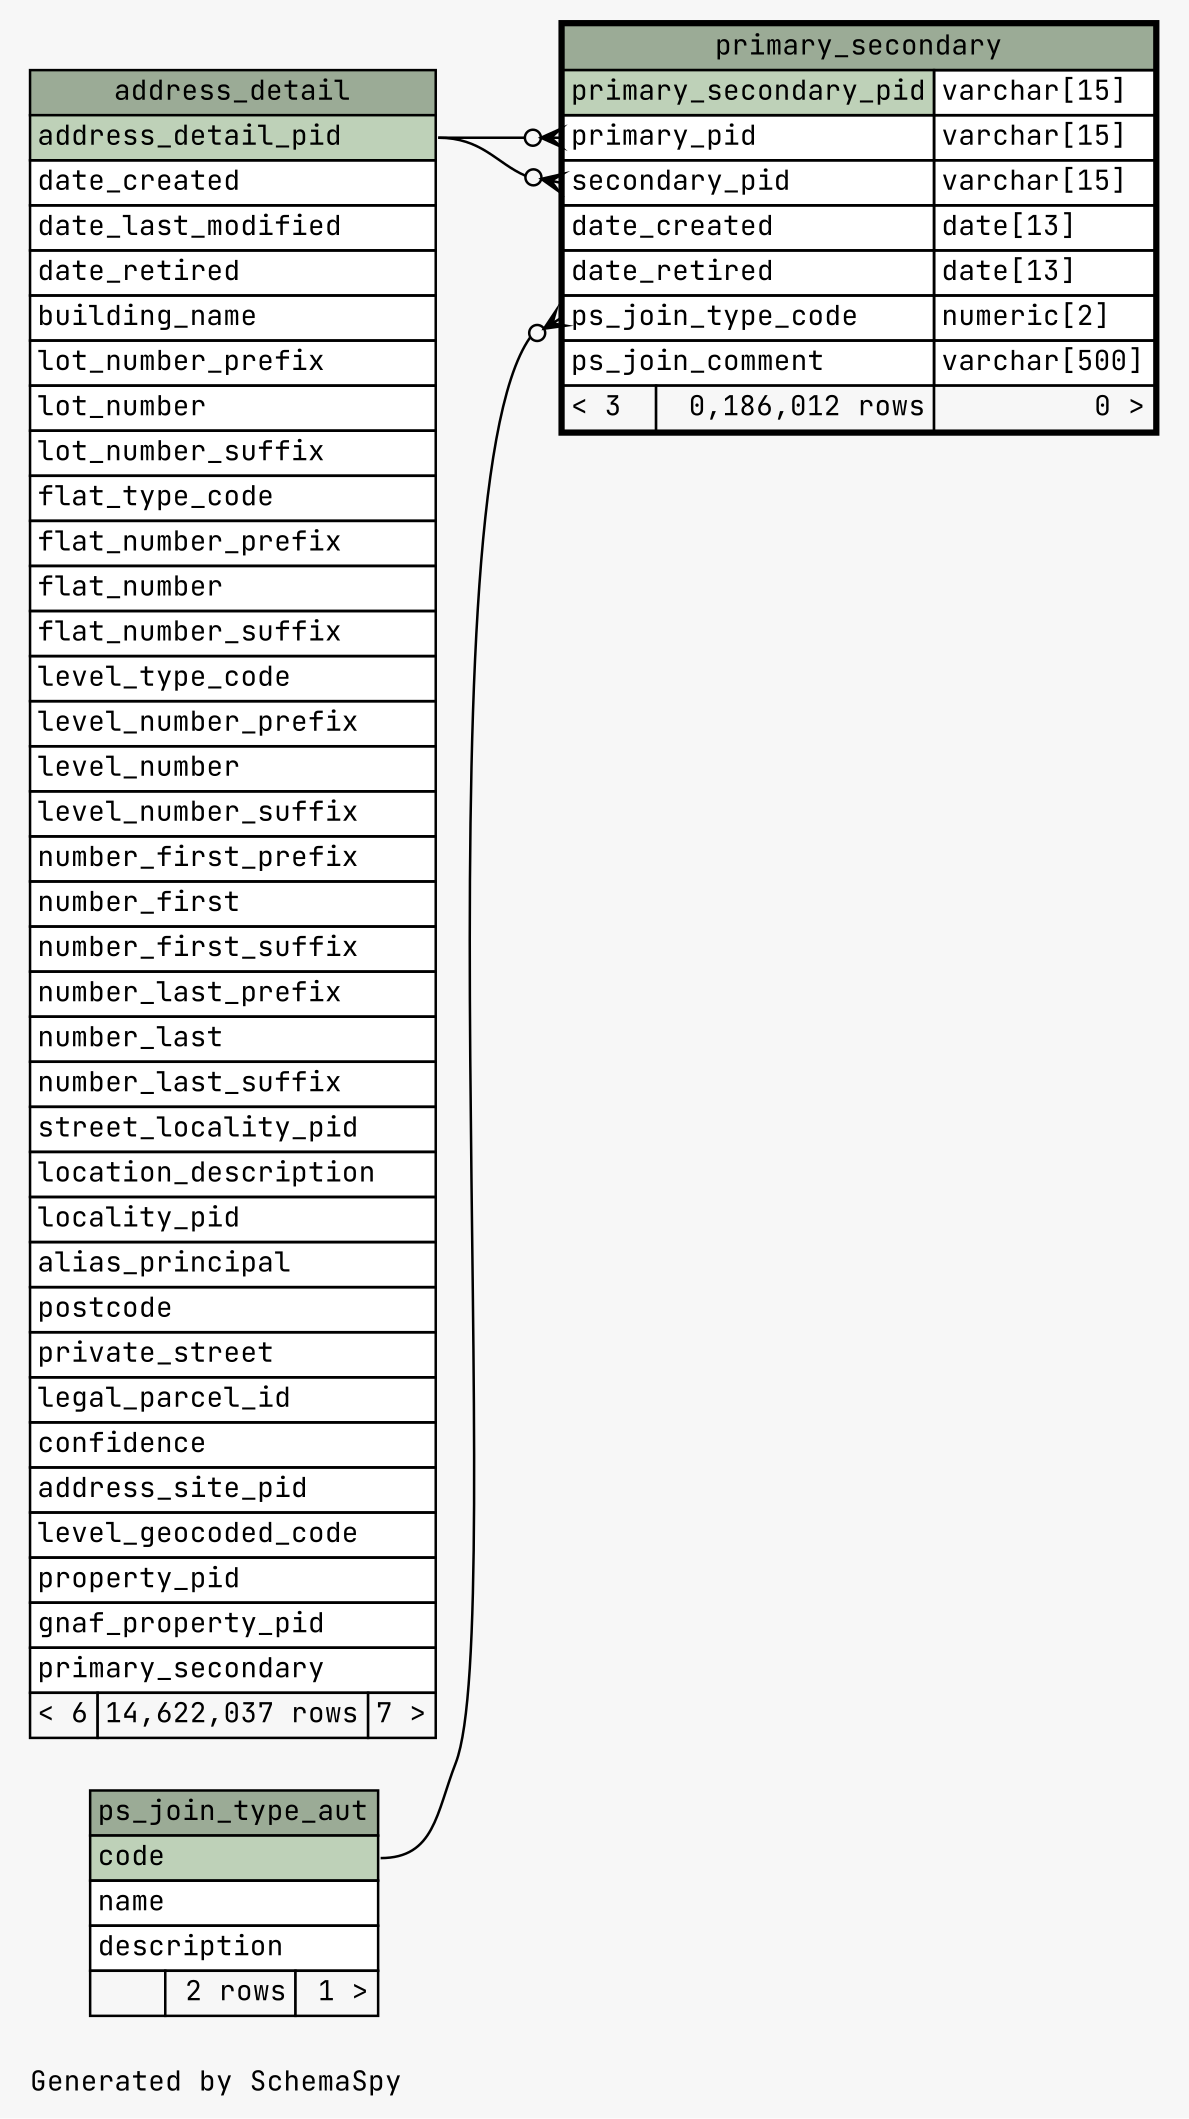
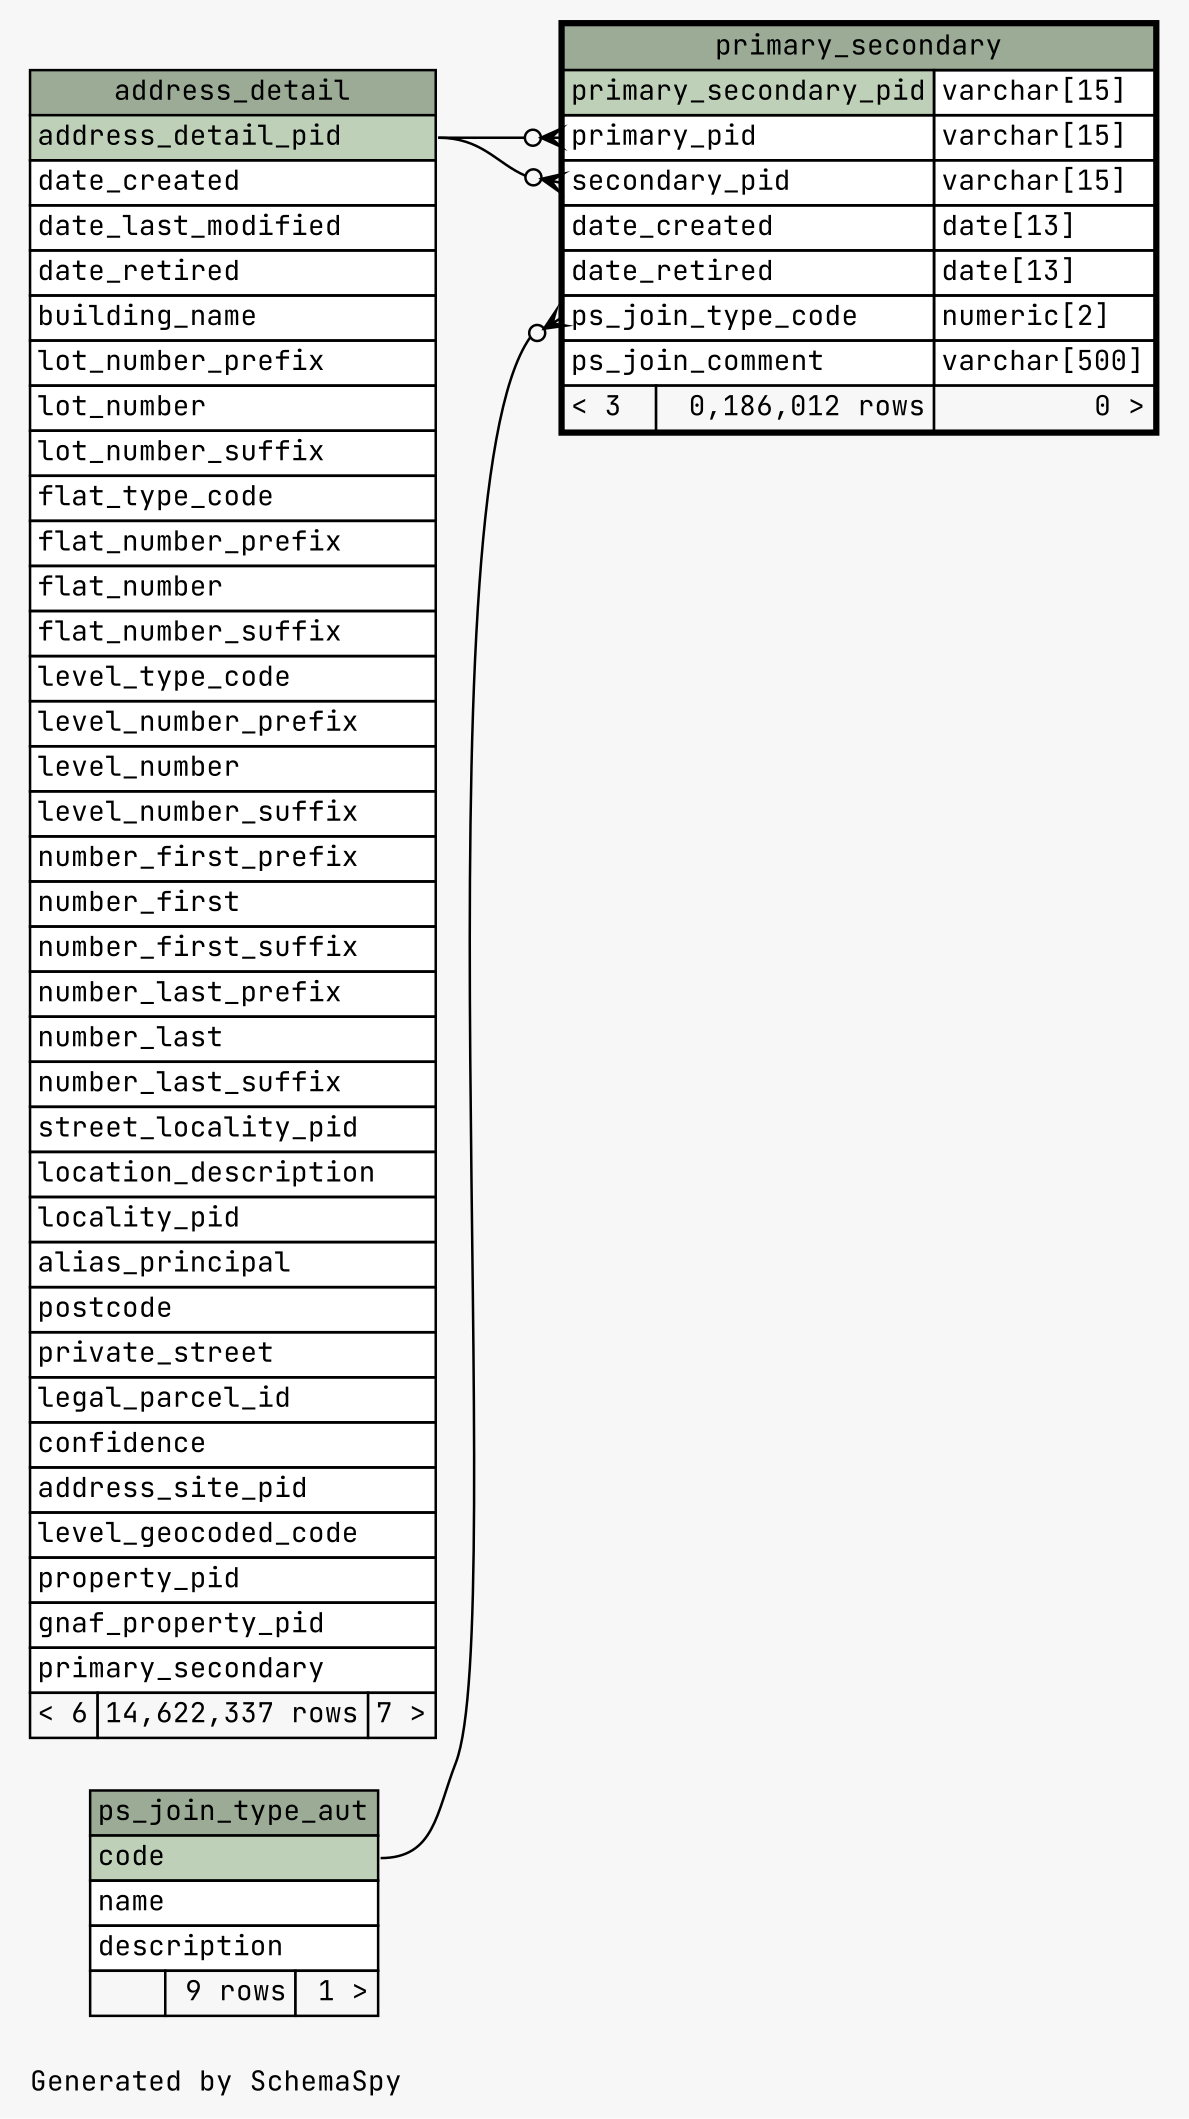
(233, 1714) -> (233, 1714)
(237, 1992) -> (237, 1992)
